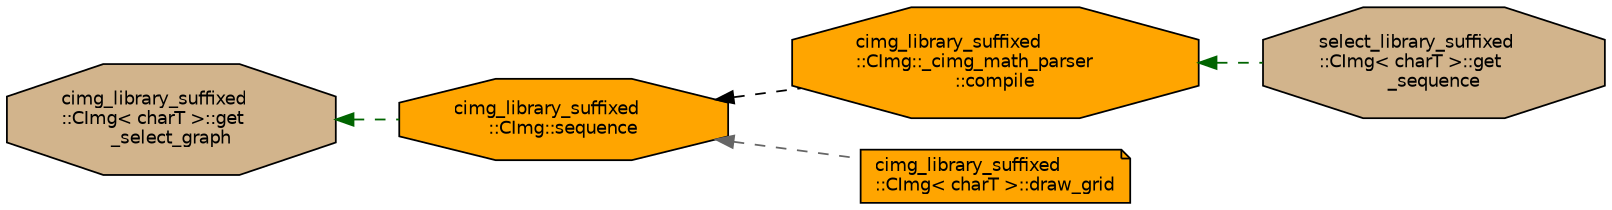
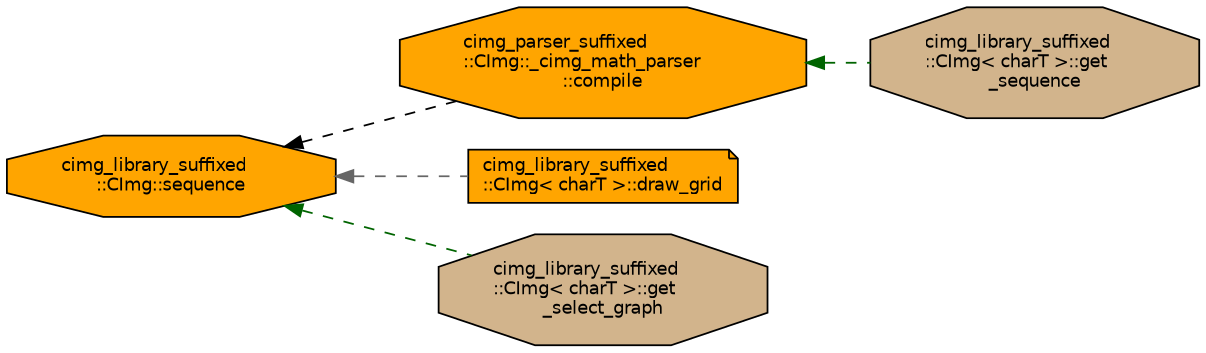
(995, 63) -> (603, 63)
(1434, 63) -> (1035, 63)
(376, 120) -> (387, 233)
